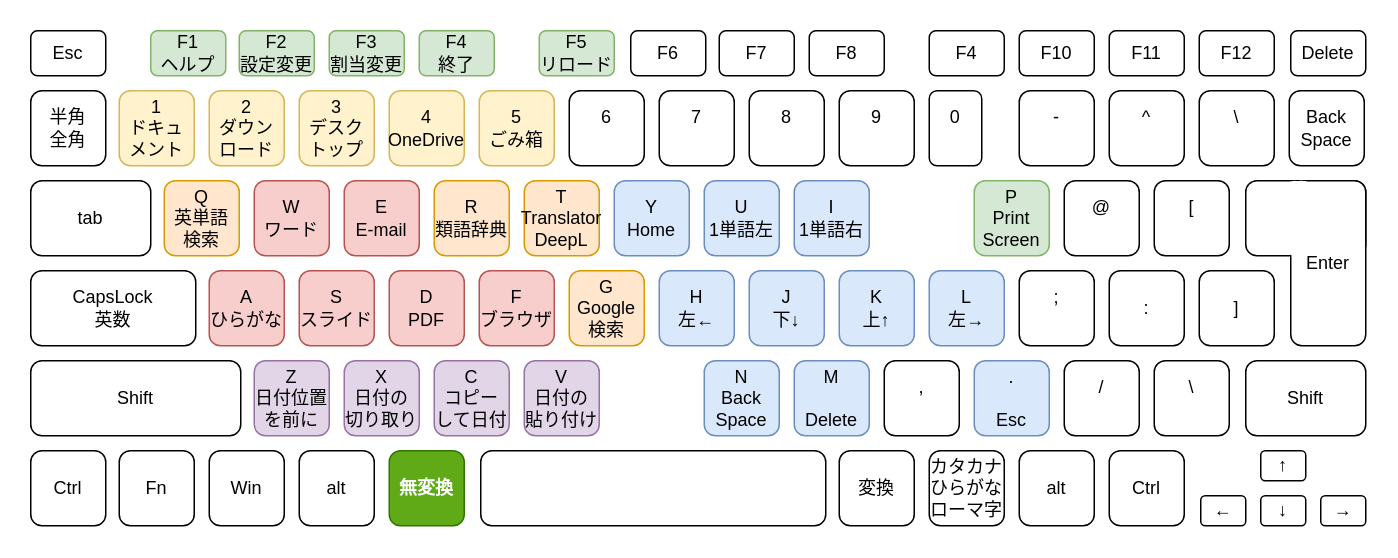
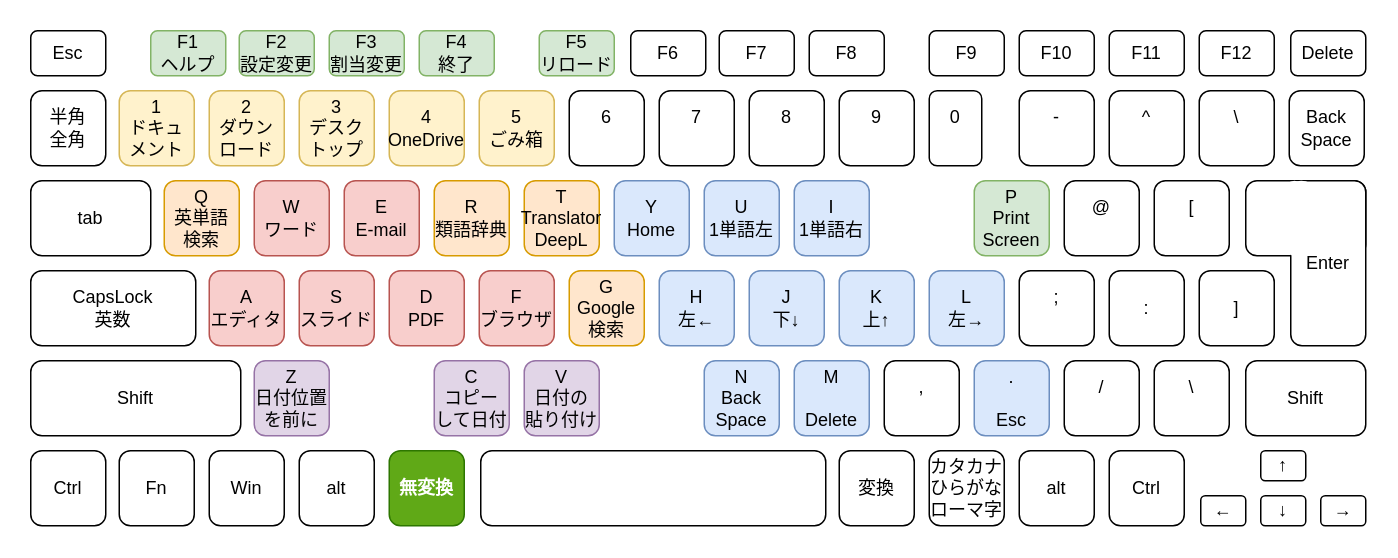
(967, 53) -> (967, 53)
(247, 308) -> (247, 308)
(382, 398) -> none
